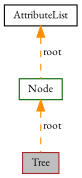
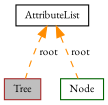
(41, 132) -> (33, 57)
